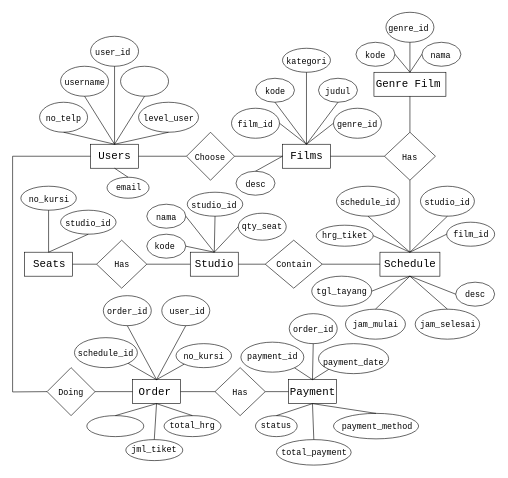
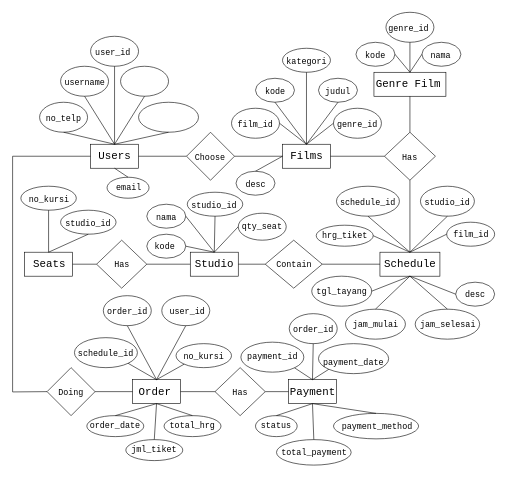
(168, 117) -> none
none -> (115, 425)
